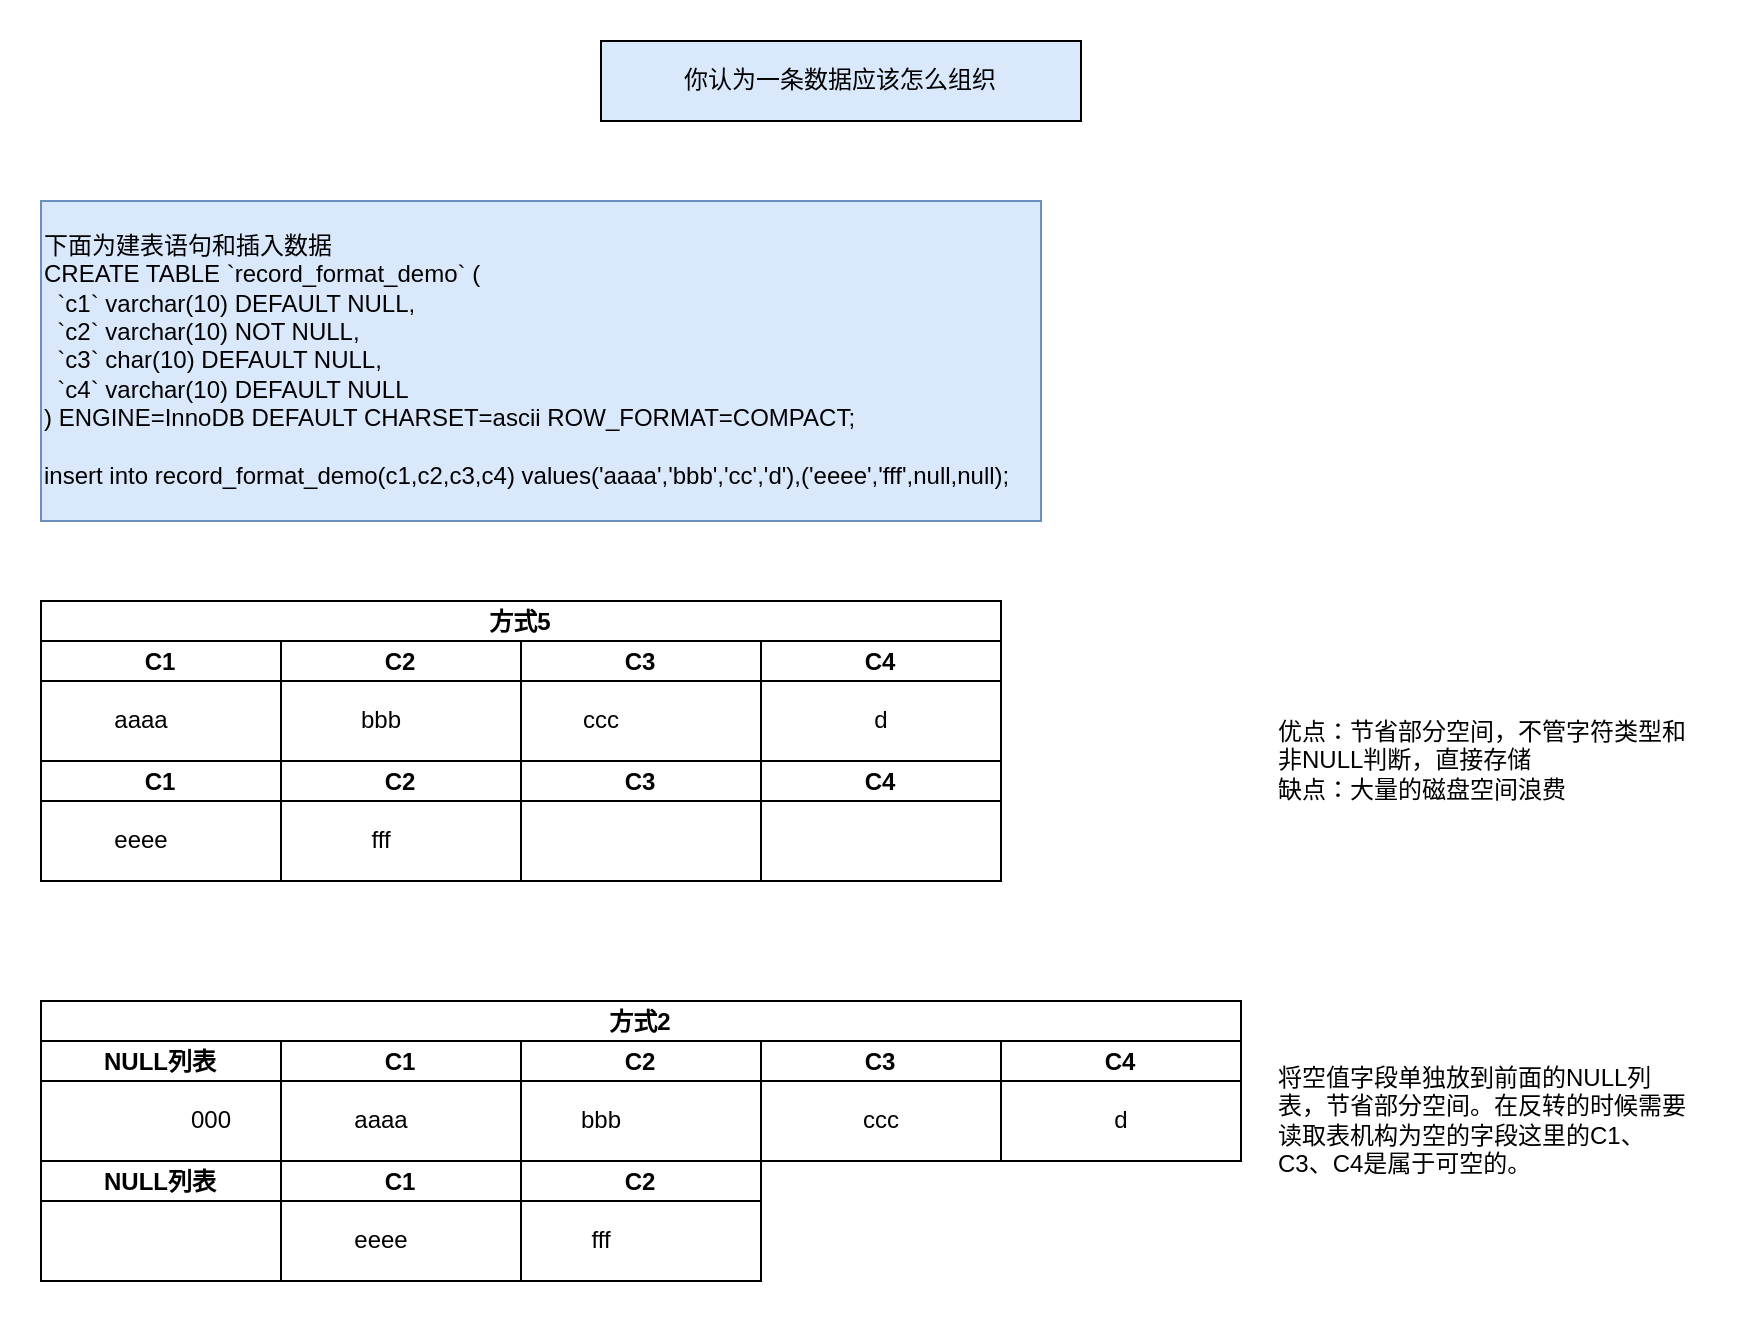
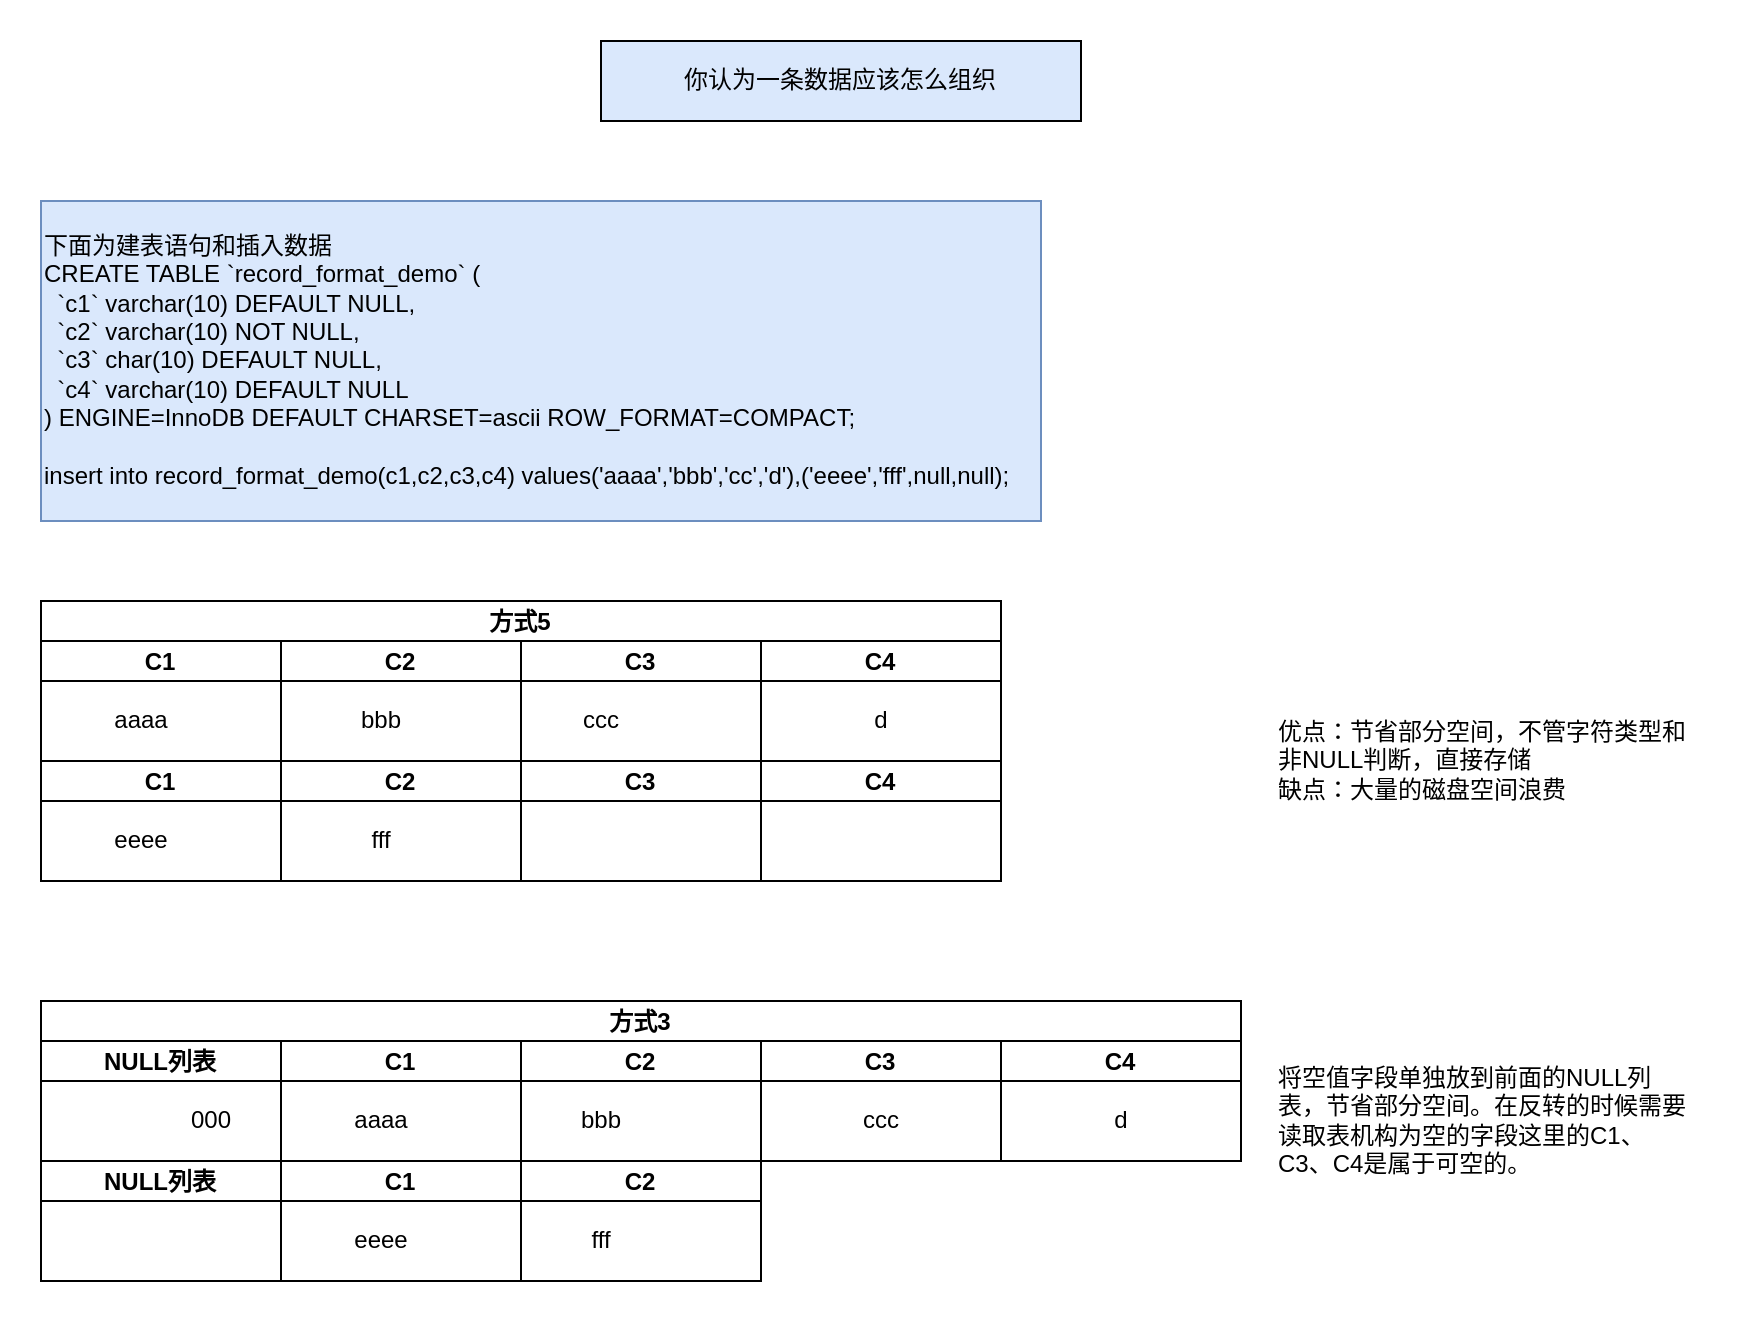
(640, 1022) -> (640, 1022)
